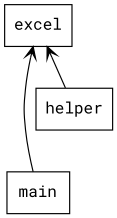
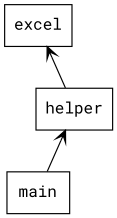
(24, 115) -> (54, 156)
